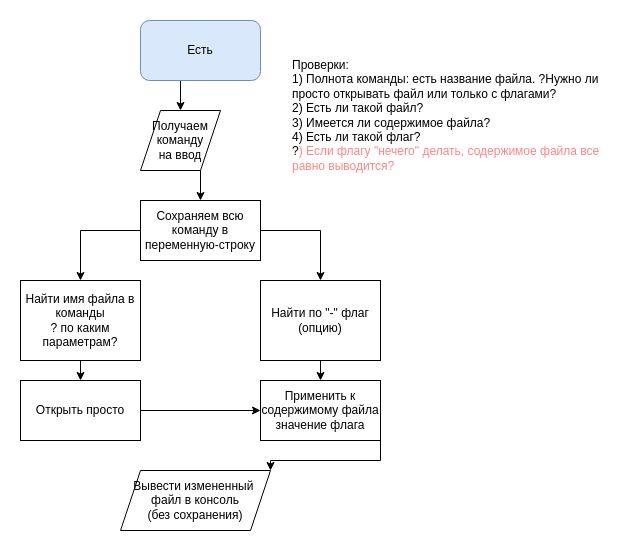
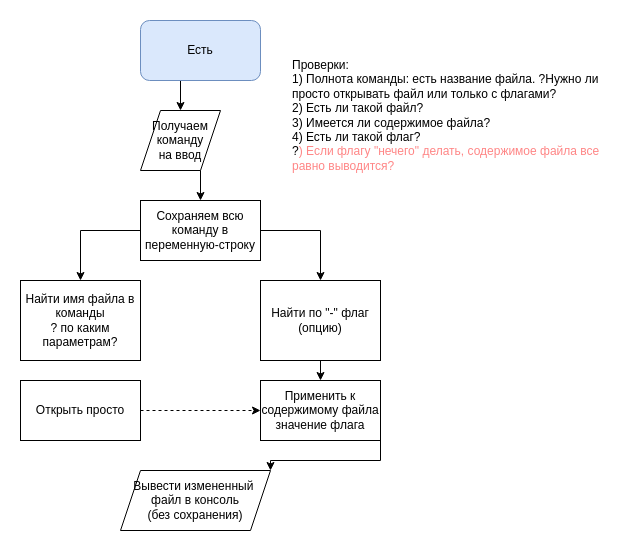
(81, 367) -> none
(198, 411) -> (198, 411)
